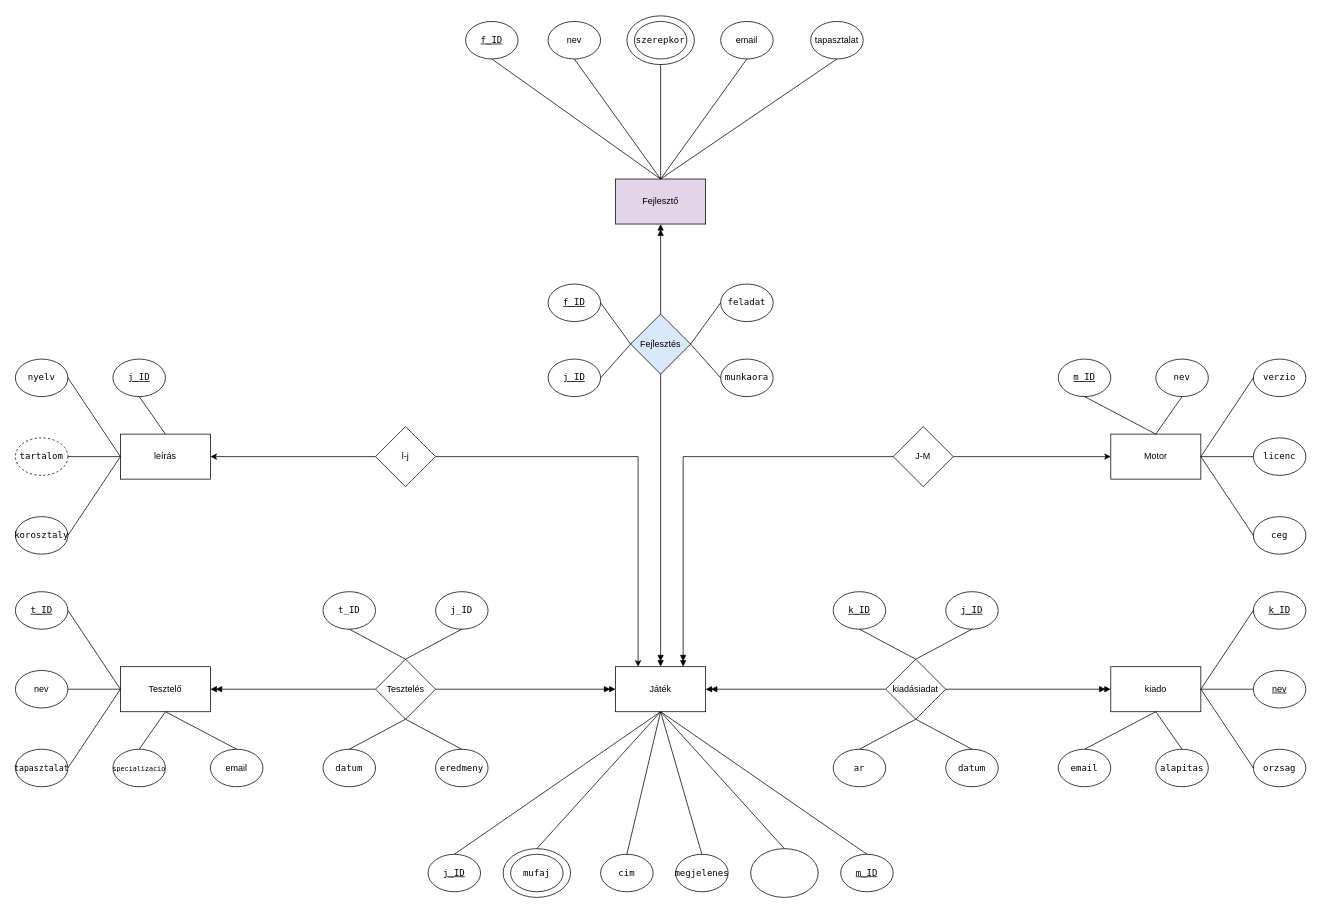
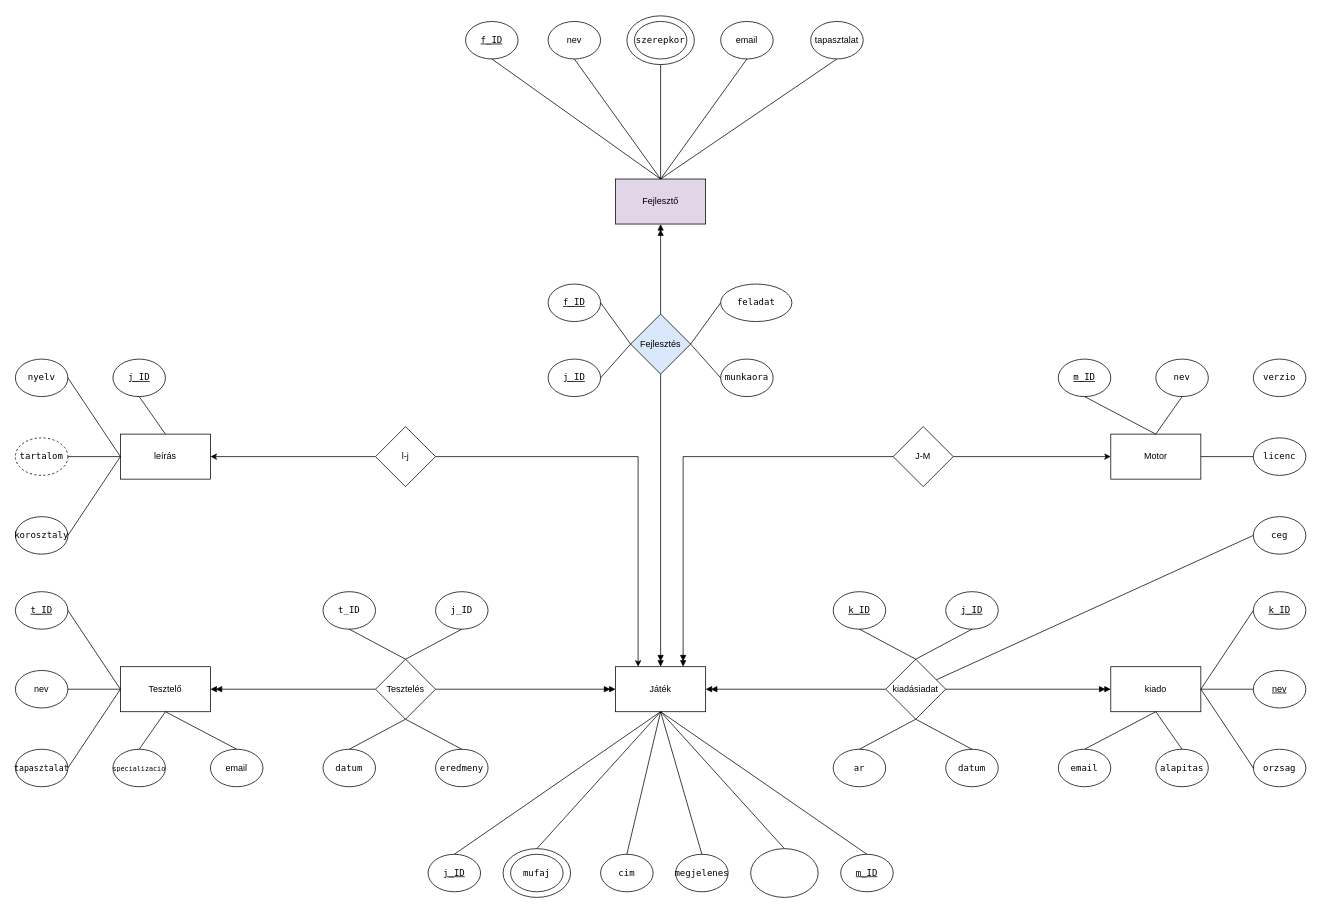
(747, 303) -> (756, 303)
(1228, 415) -> none
(1227, 497) -> (1094, 607)
